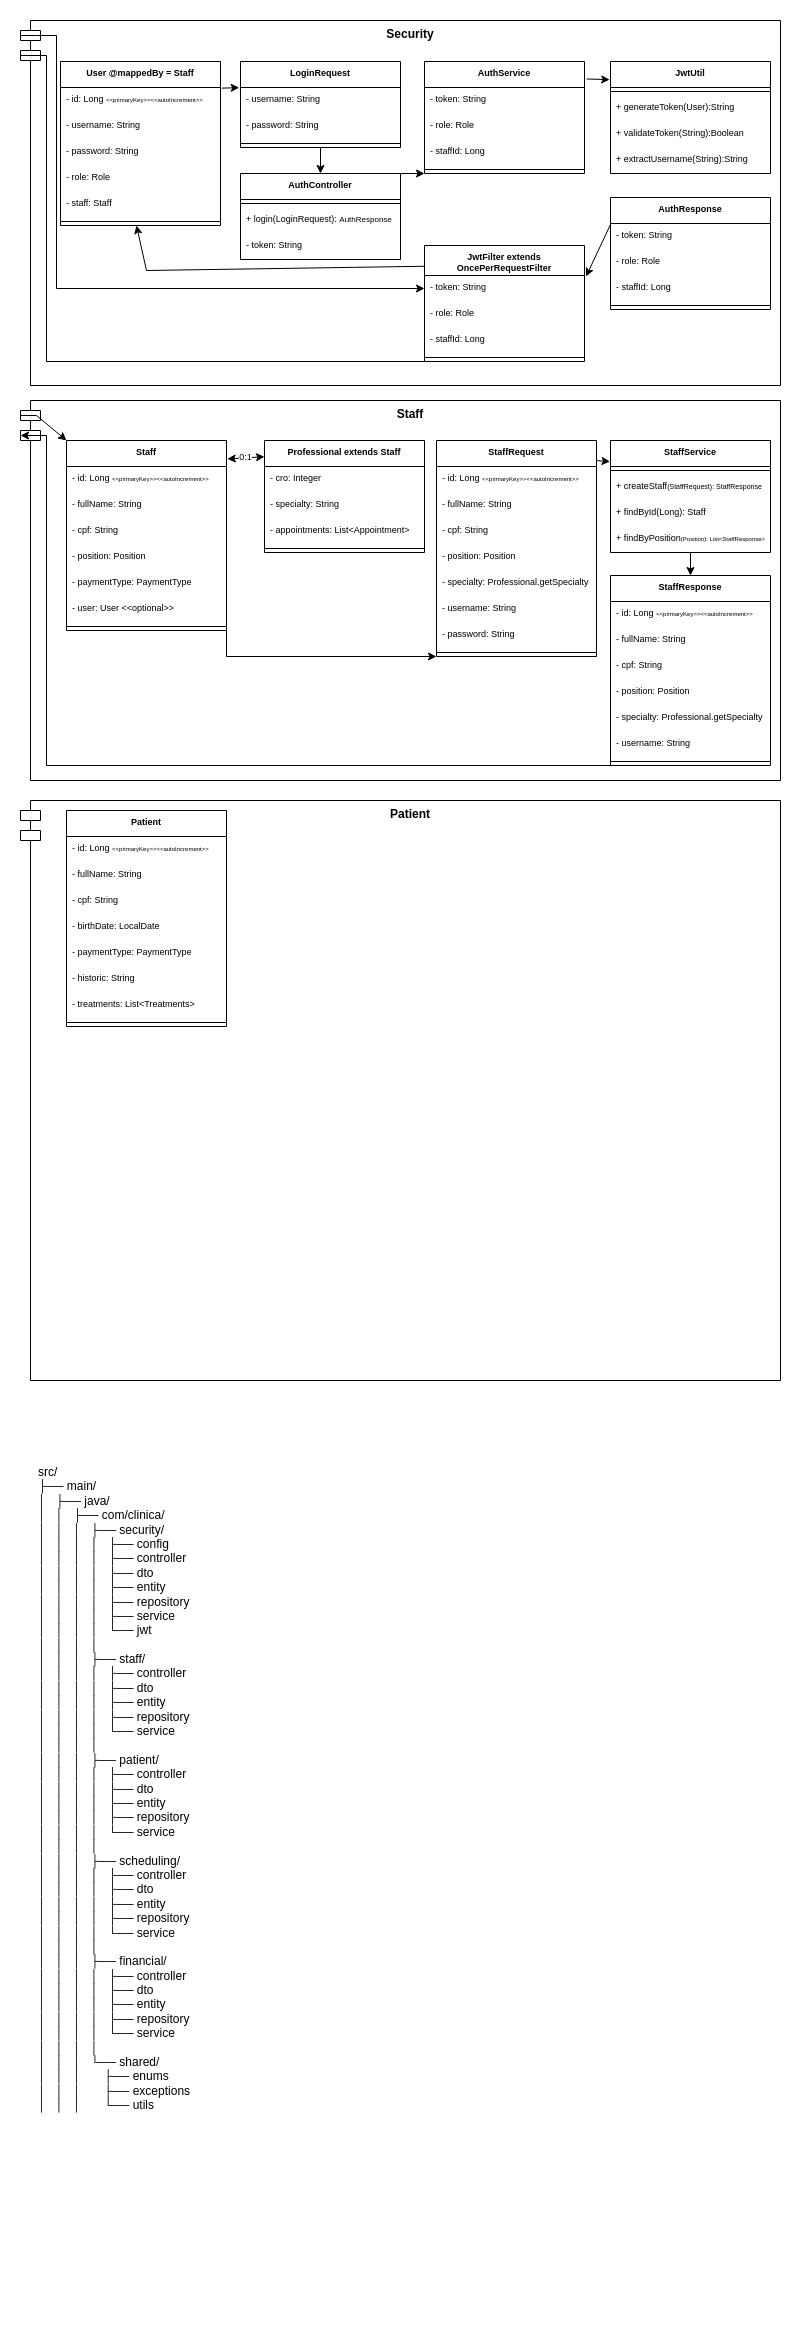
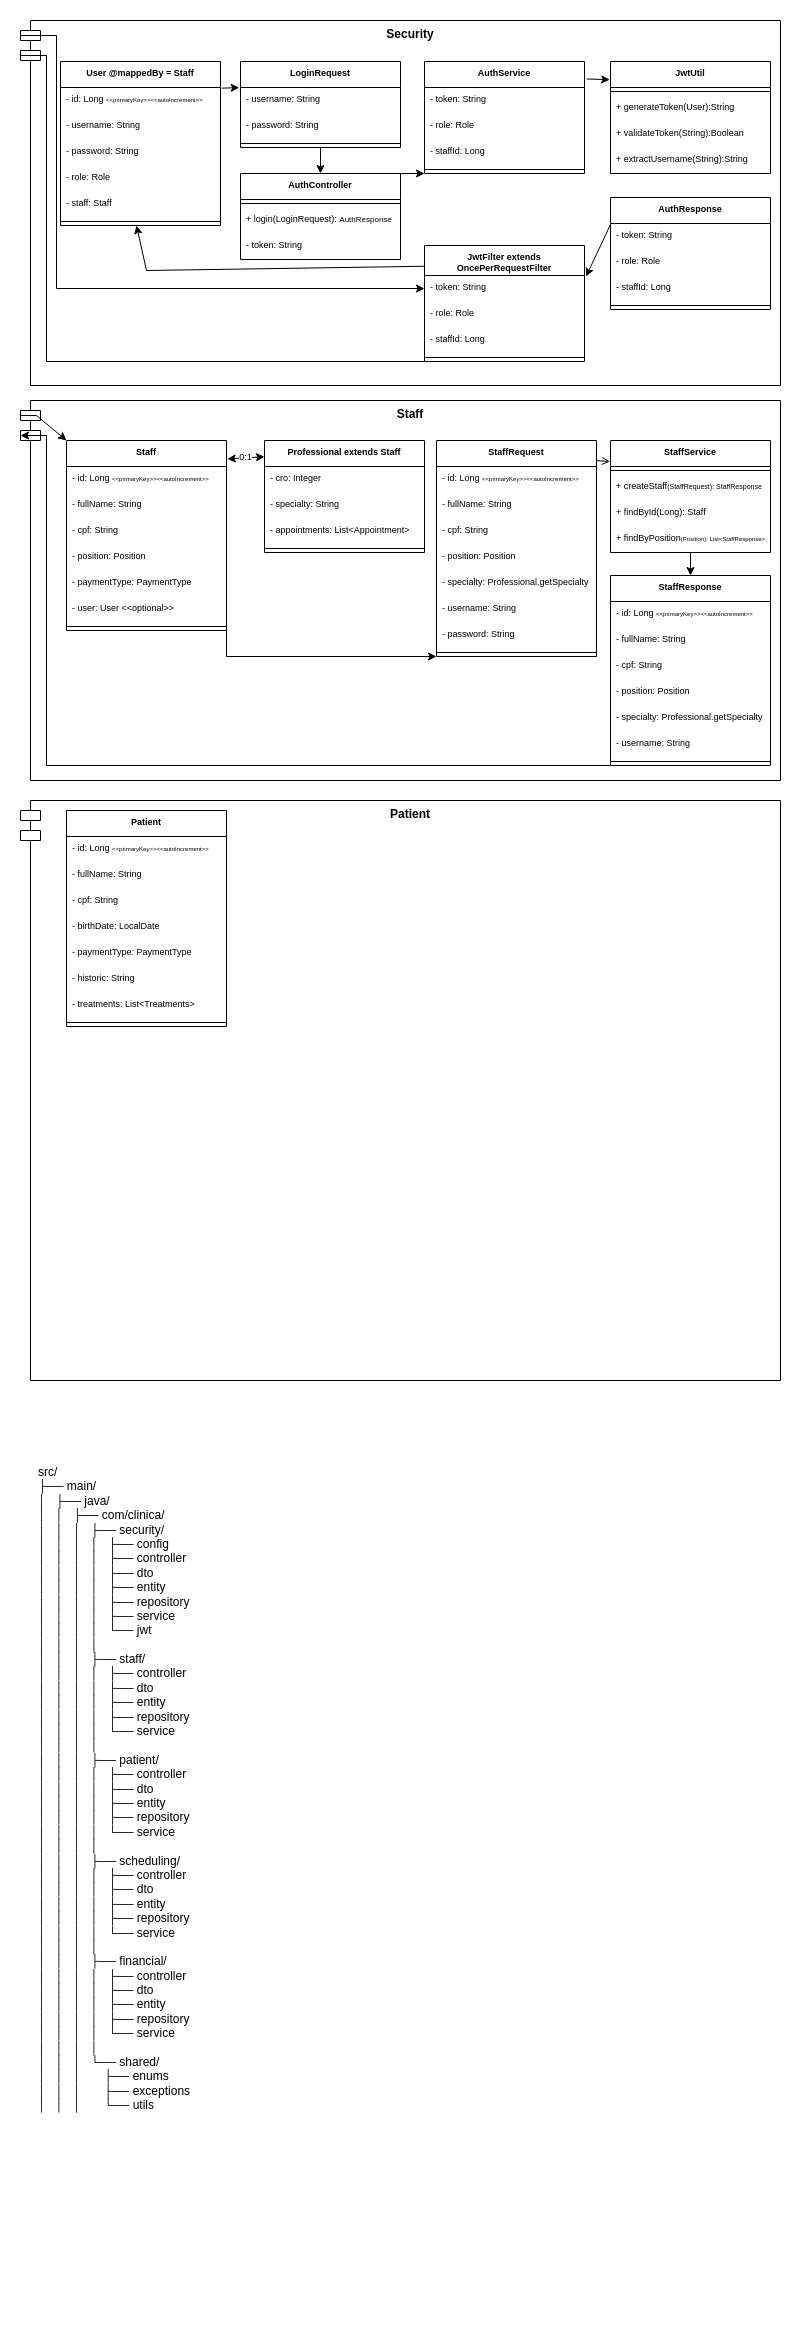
(602, 461) -> (603, 461)
